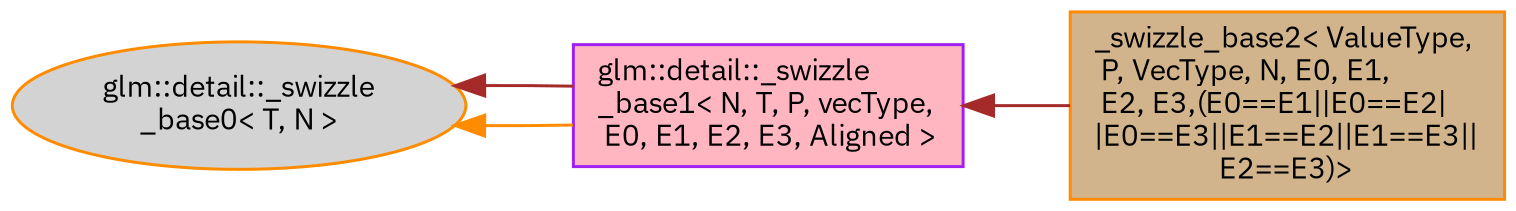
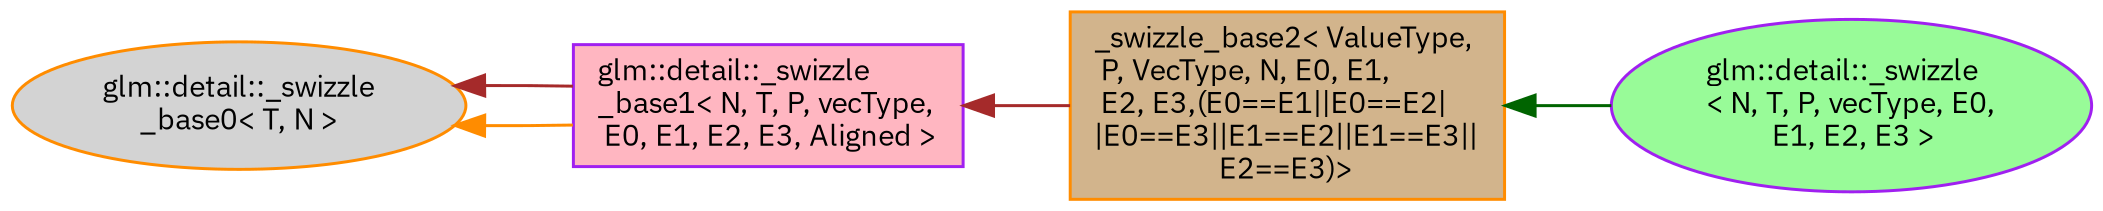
none -> (1851, 106)
